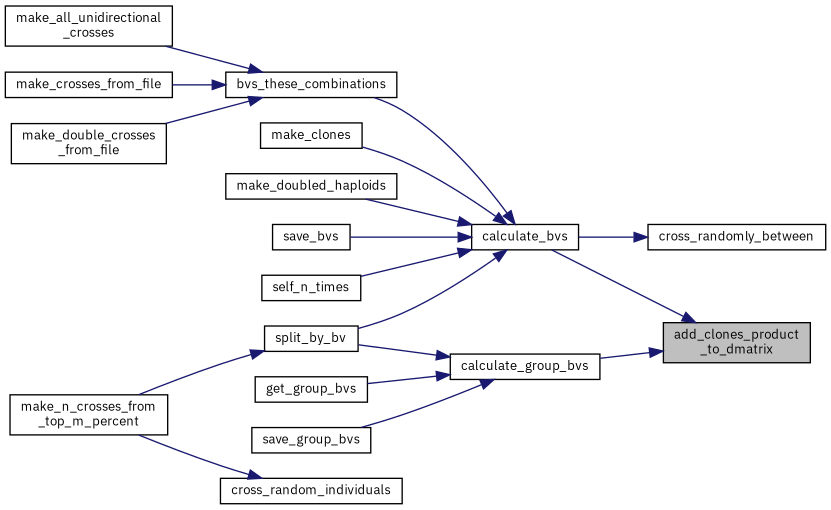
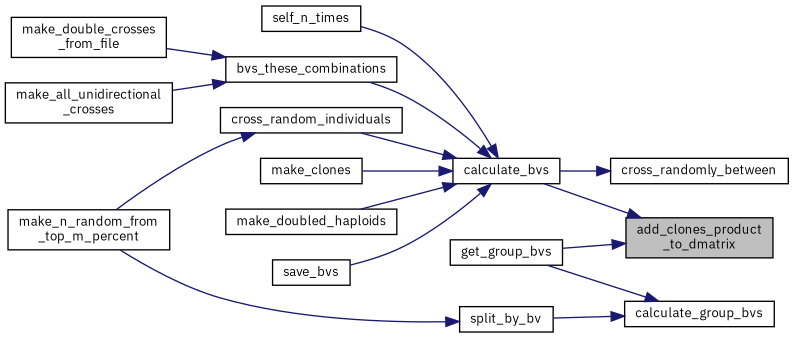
(89, 85) -> none
(430, 299) -> (402, 144)
(625, 355) -> (588, 246)
(89, 415) -> (89, 230)
(311, 440) -> none
